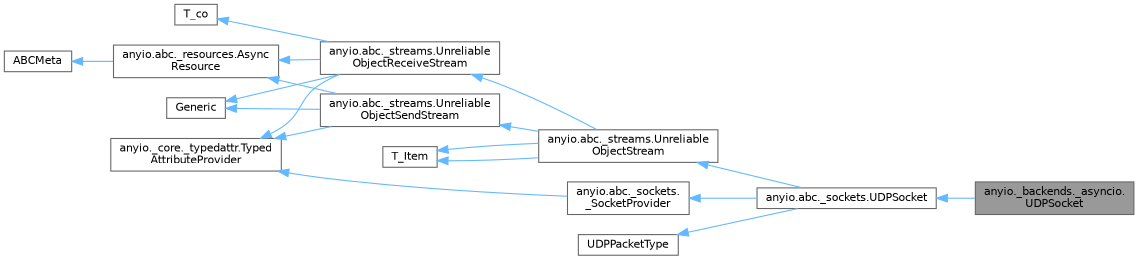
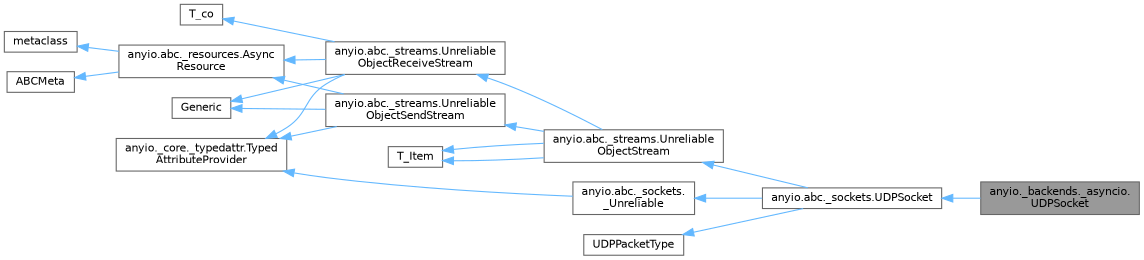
none -> (41, 42)
(628, 198) -> (634, 198)
